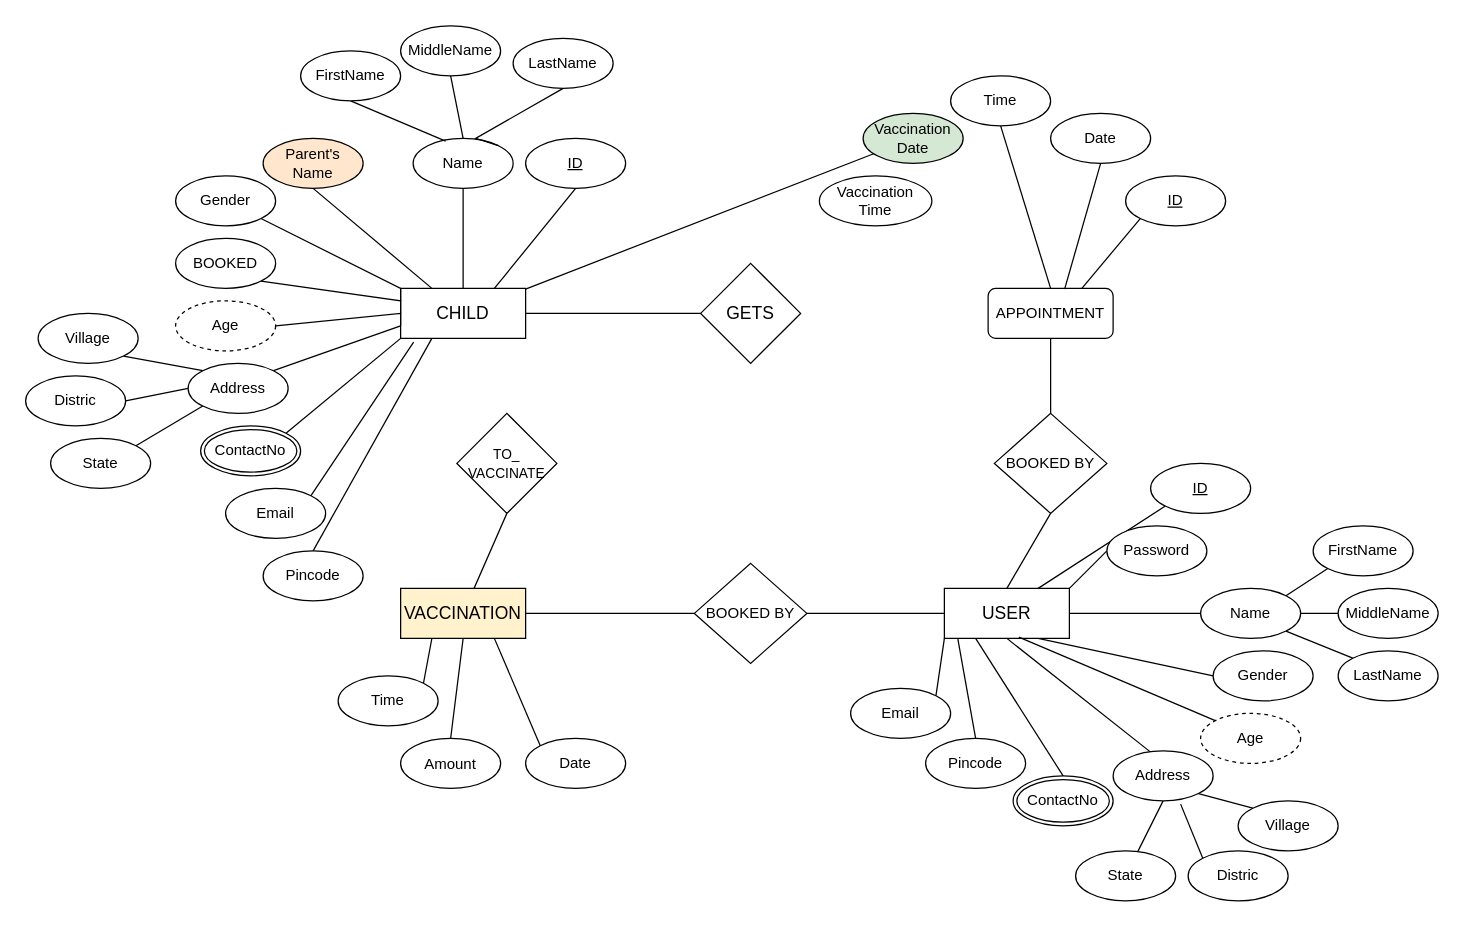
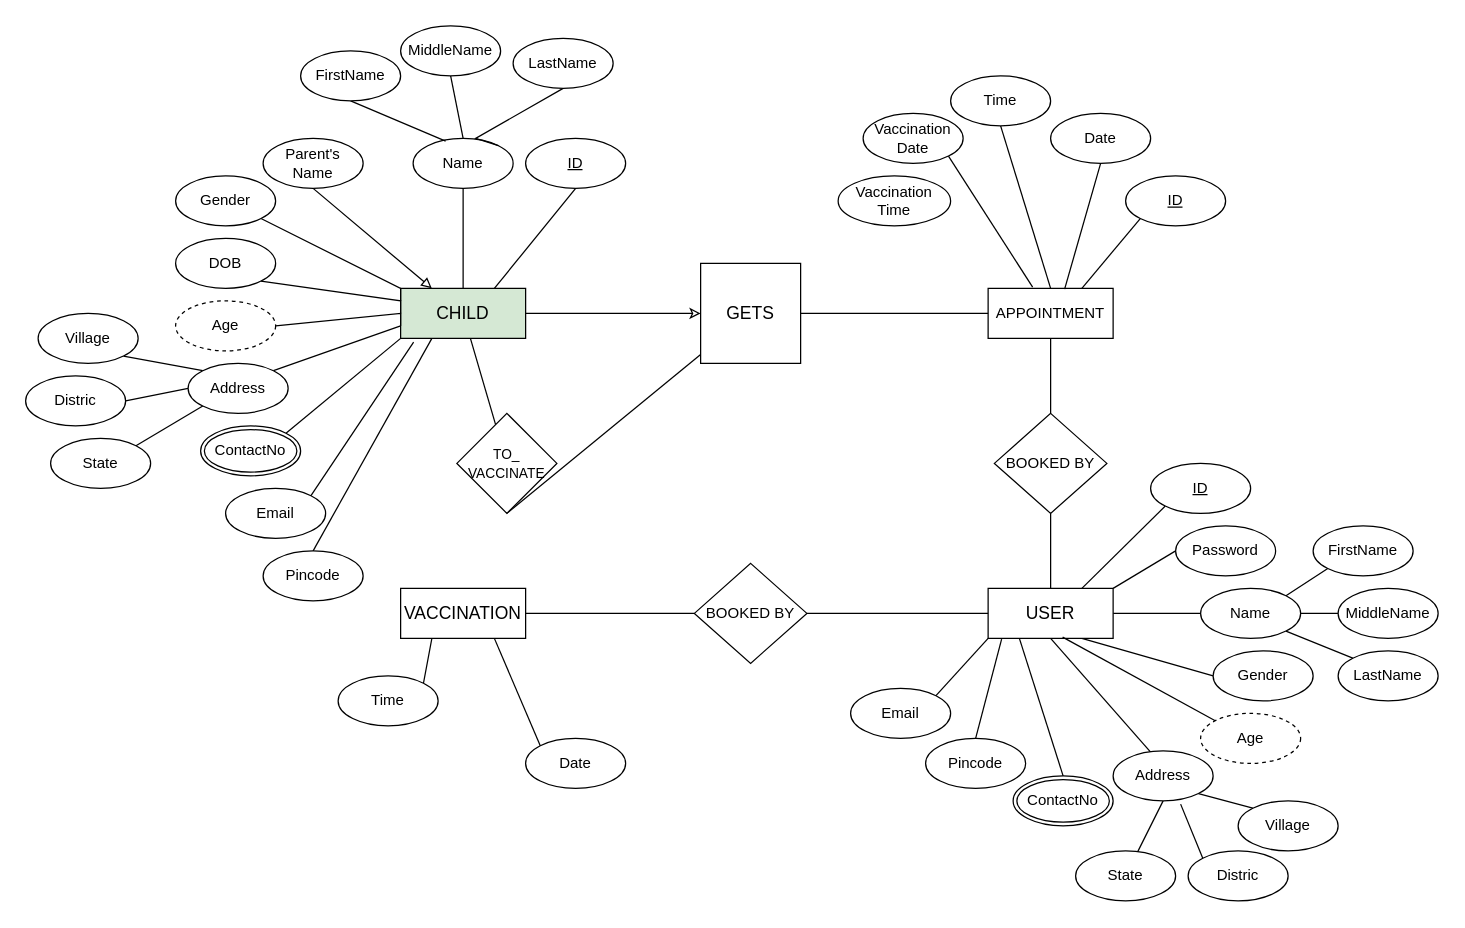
(913, 138) -> (913, 138)
(313, 163) -> (313, 163)
(876, 201) -> (894, 201)
(699, 221) -> (483, 381)
none -> (990, 221)
(226, 263) -> (226, 263)
(427, 284) -> (423, 280)
(463, 313) -> (463, 313)
(695, 313) -> (691, 313)
(751, 313) -> (751, 313)
none -> (894, 313)
(1051, 313) -> (1051, 313)
(491, 550) -> (604, 434)
(1157, 551) -> (1226, 551)
(463, 613) -> (463, 613)
(1007, 613) -> (1051, 613)
(457, 688) -> none
(451, 763) -> none
